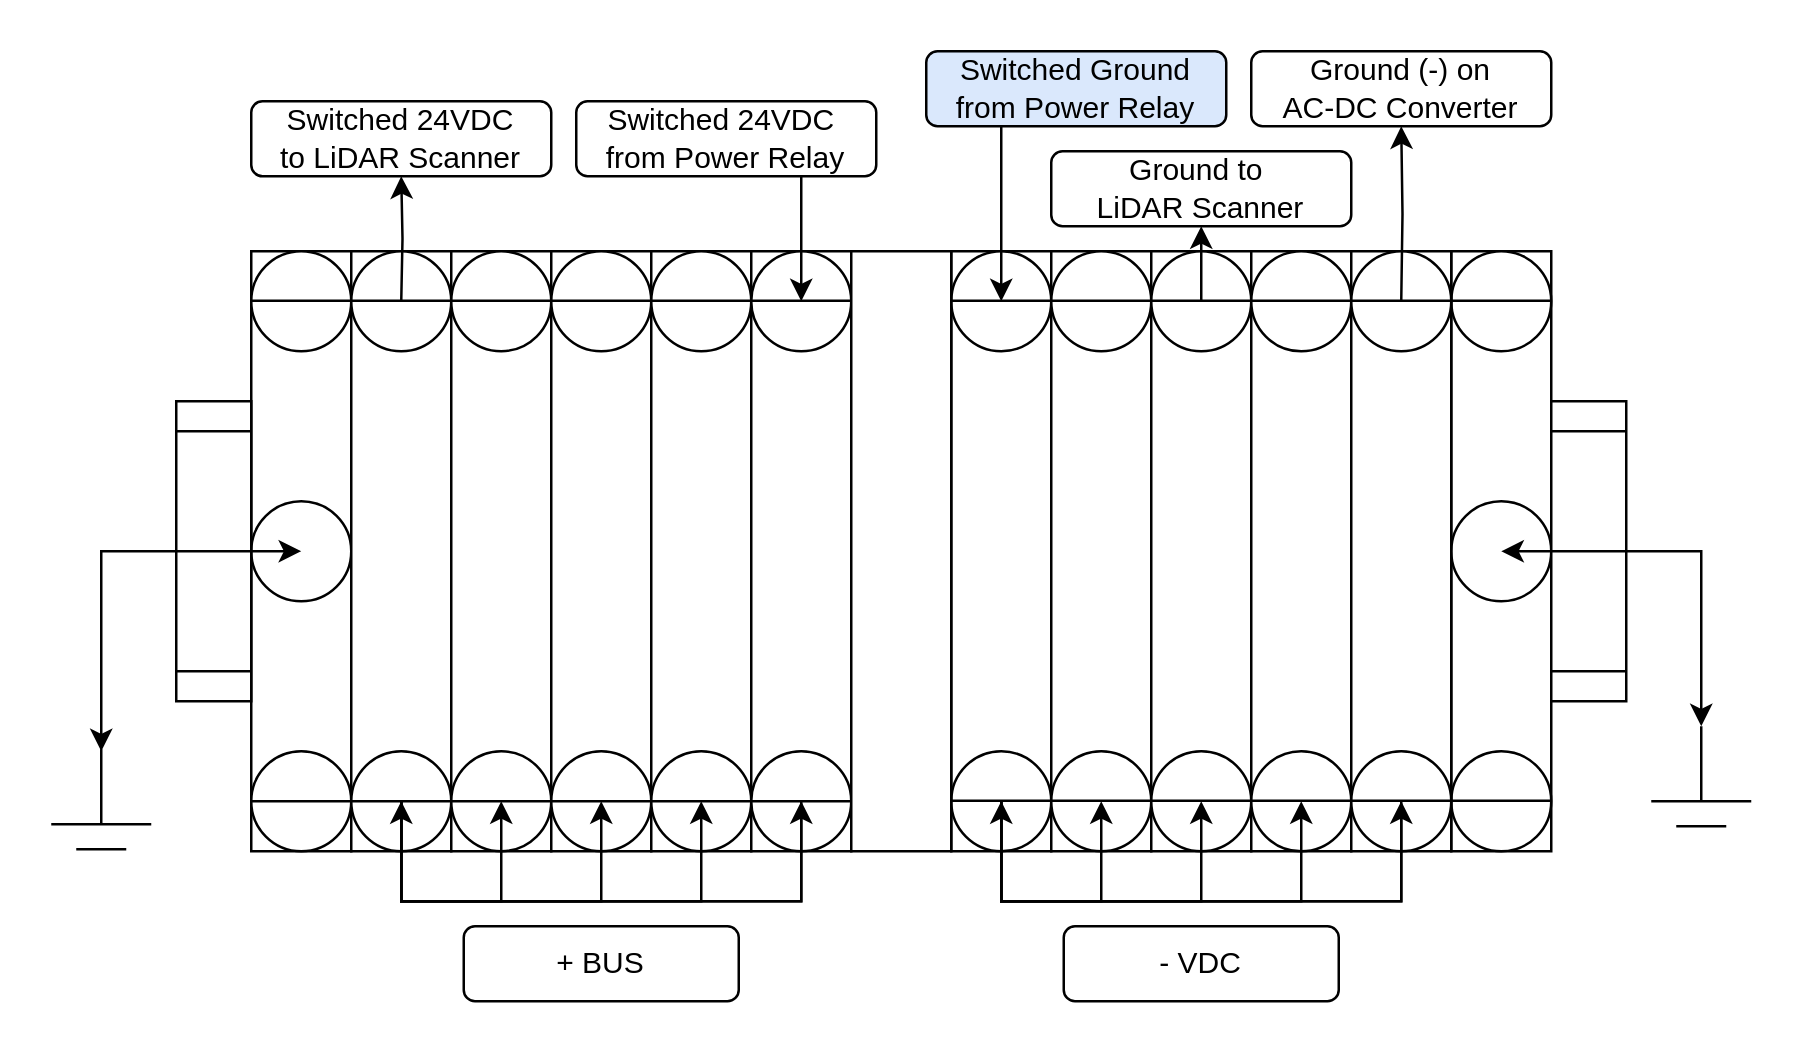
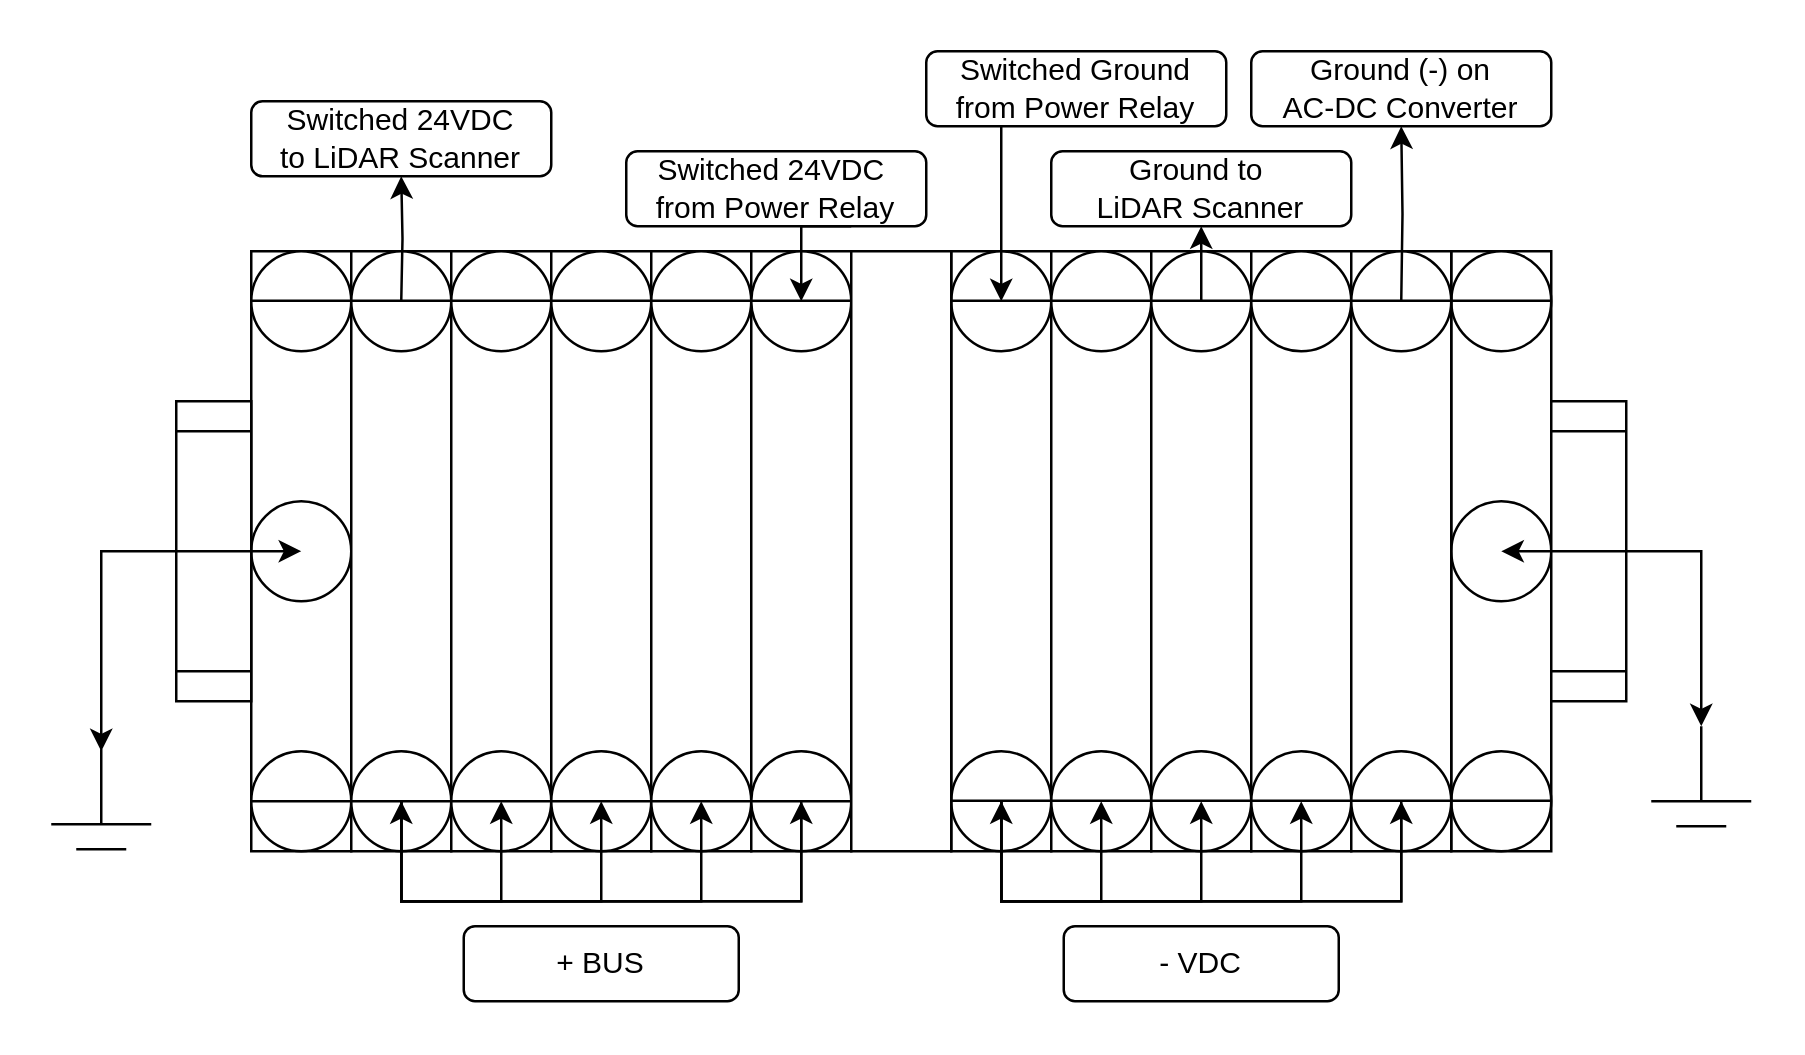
(1076, 89) -> (1076, 89)
(726, 139) -> (776, 189)
